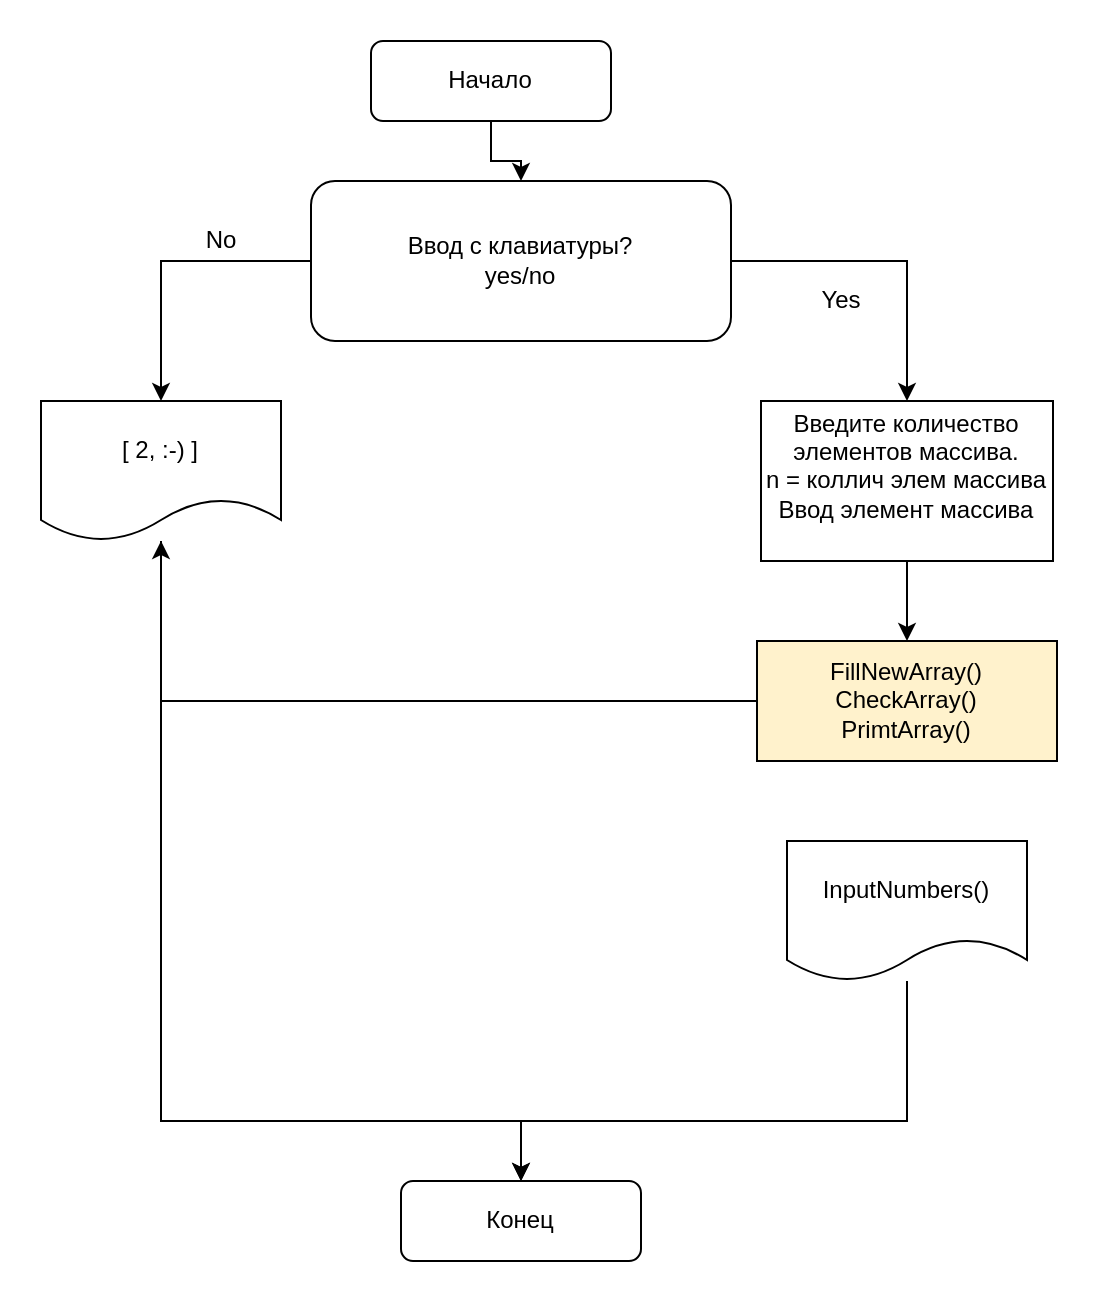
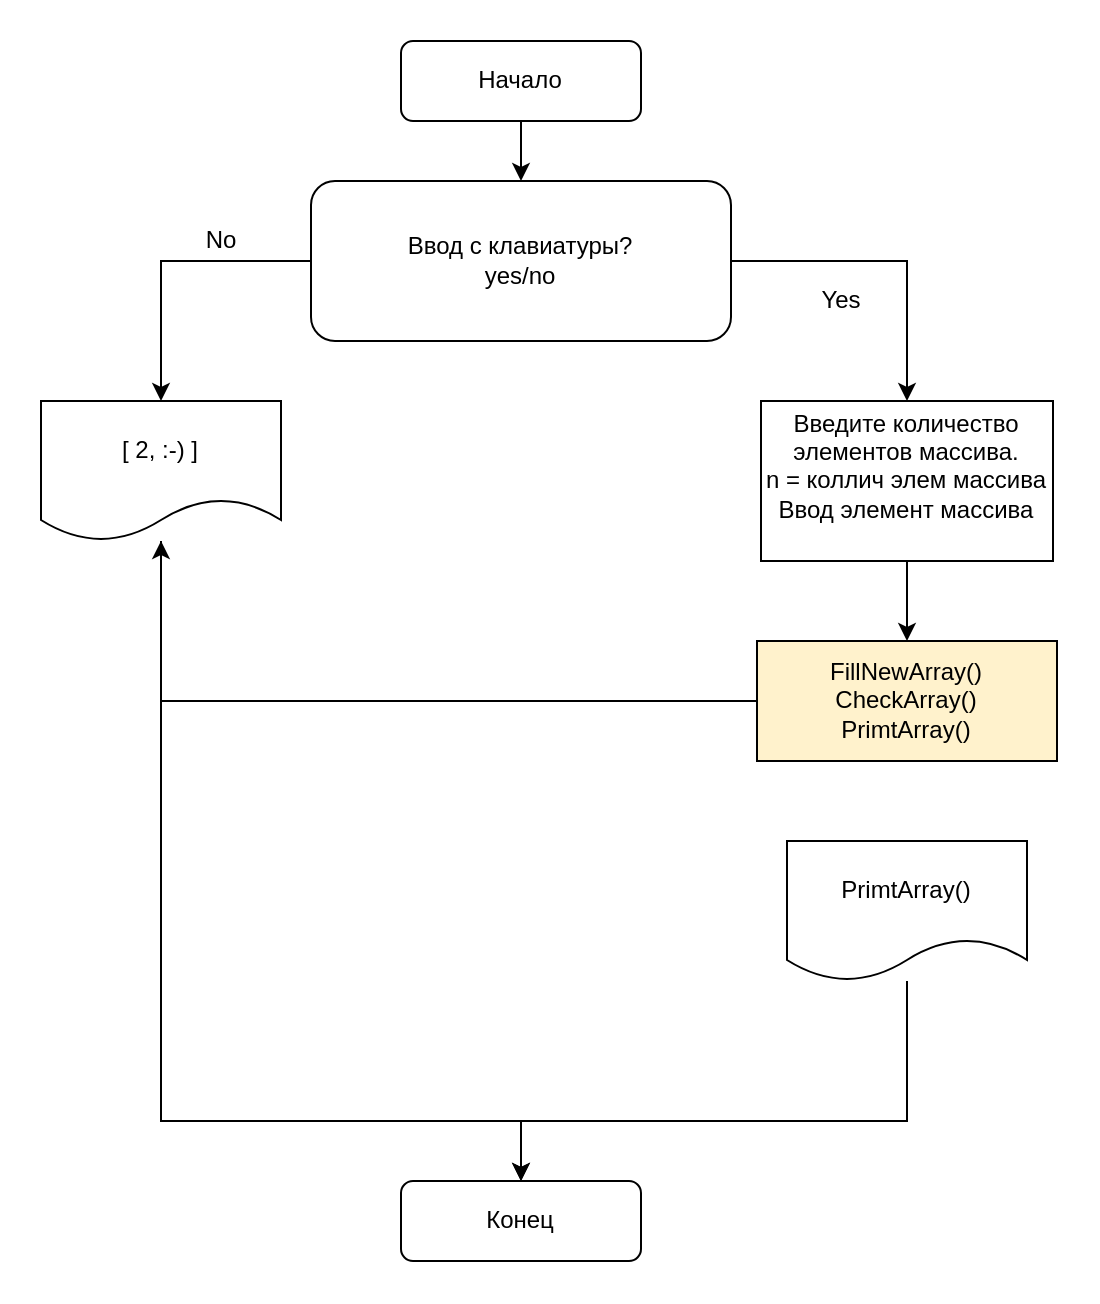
(491, 81) -> (521, 81)
(907, 891) -> (907, 891)
